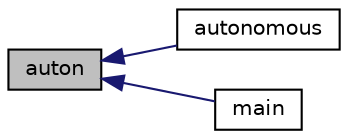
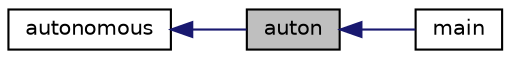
(150, 51) -> (219, 30)
